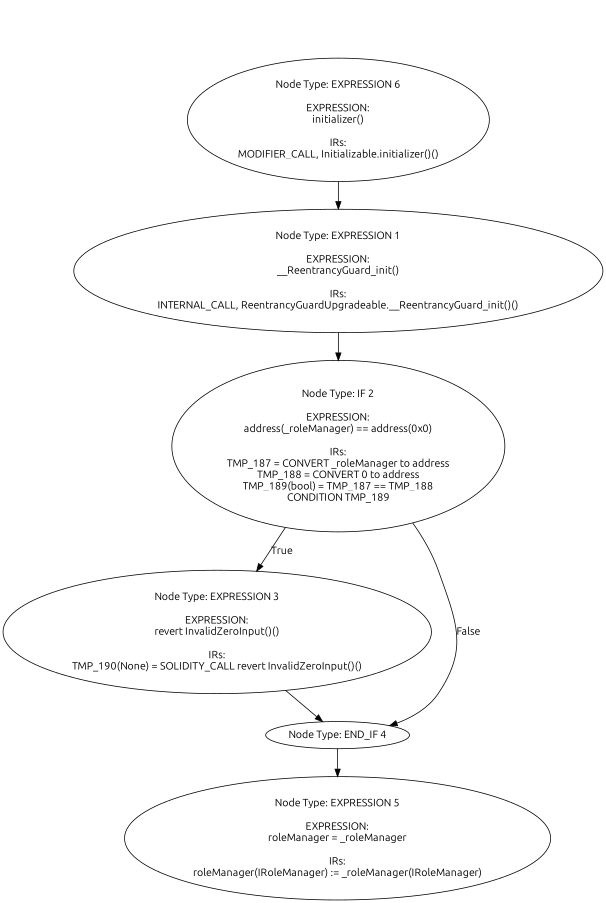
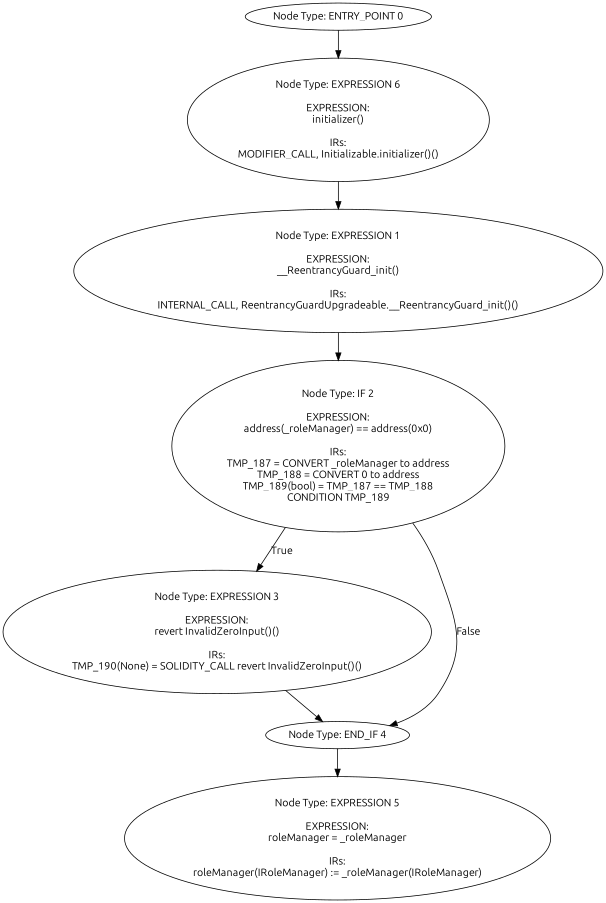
none -> (338, 17)
